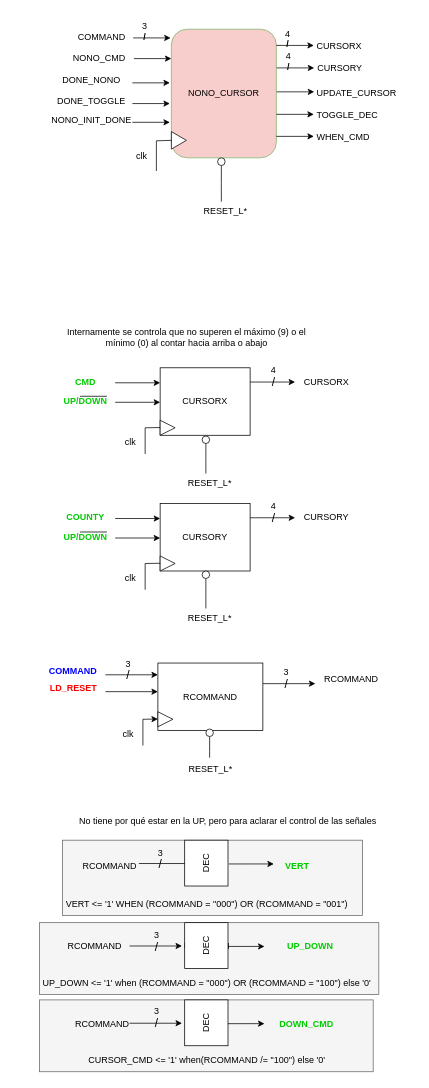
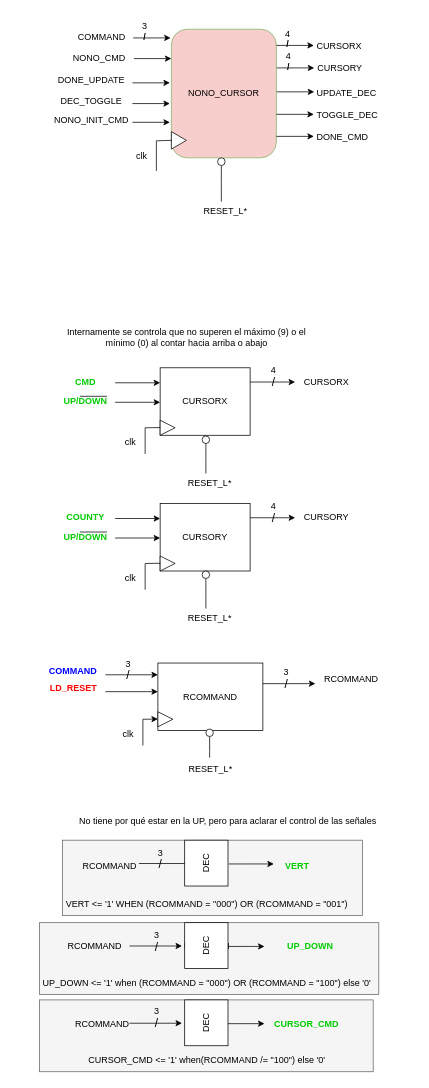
(92, 81) -> (92, 81)
(350, 93) -> (342, 93)
(92, 102) -> (92, 102)
(92, 120) -> (92, 120)
(337, 138) -> (337, 138)
(307, 1024) -> (307, 1024)
